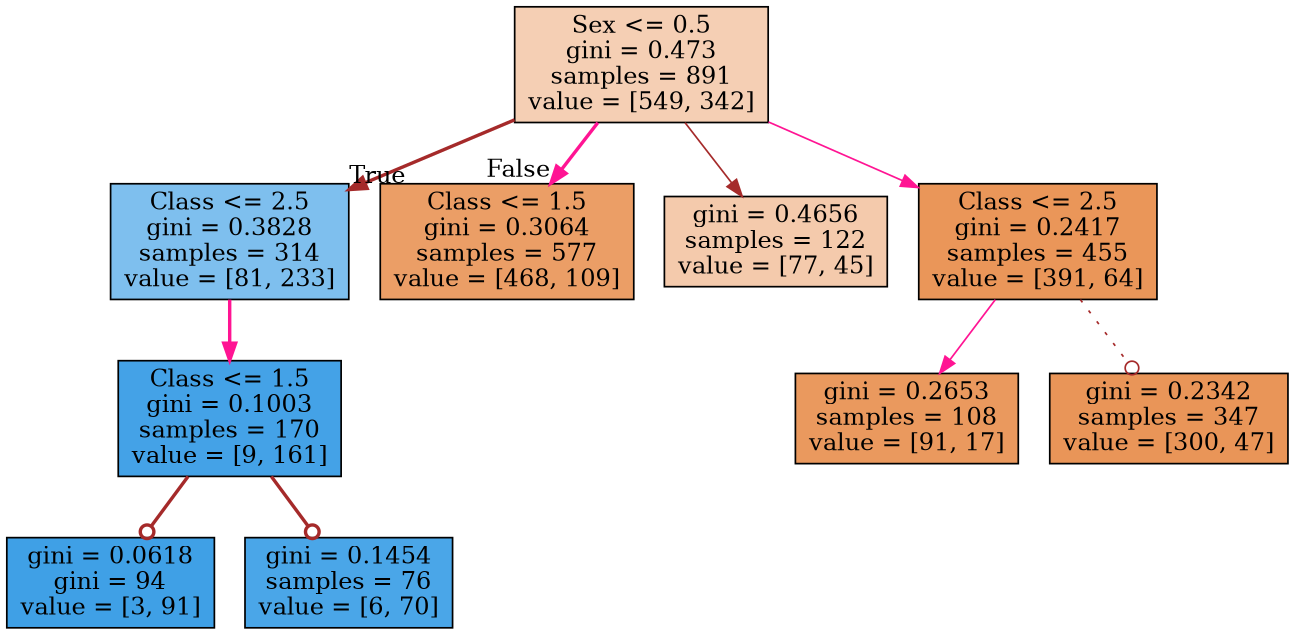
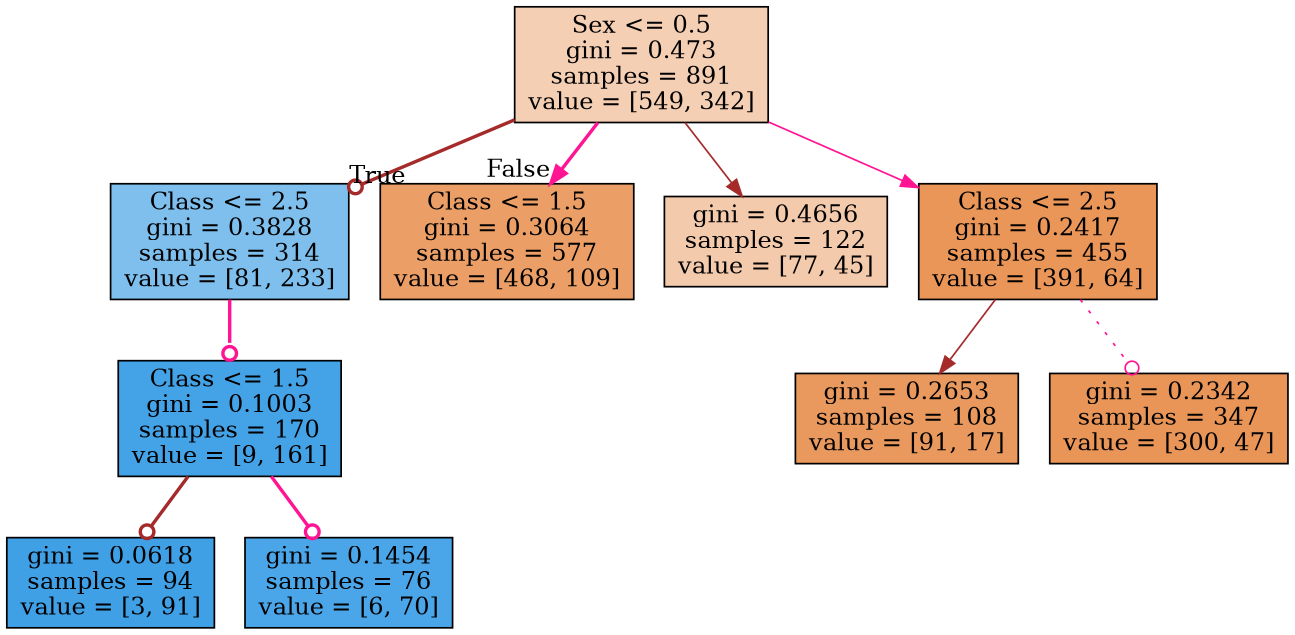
(438, 152) -> (438, 152)
(230, 321) -> (230, 321)
(973, 330) -> (973, 330)
(1104, 331) -> (1104, 331)
(290, 501) -> (290, 501)
(111, 583) -> (111, 583)
